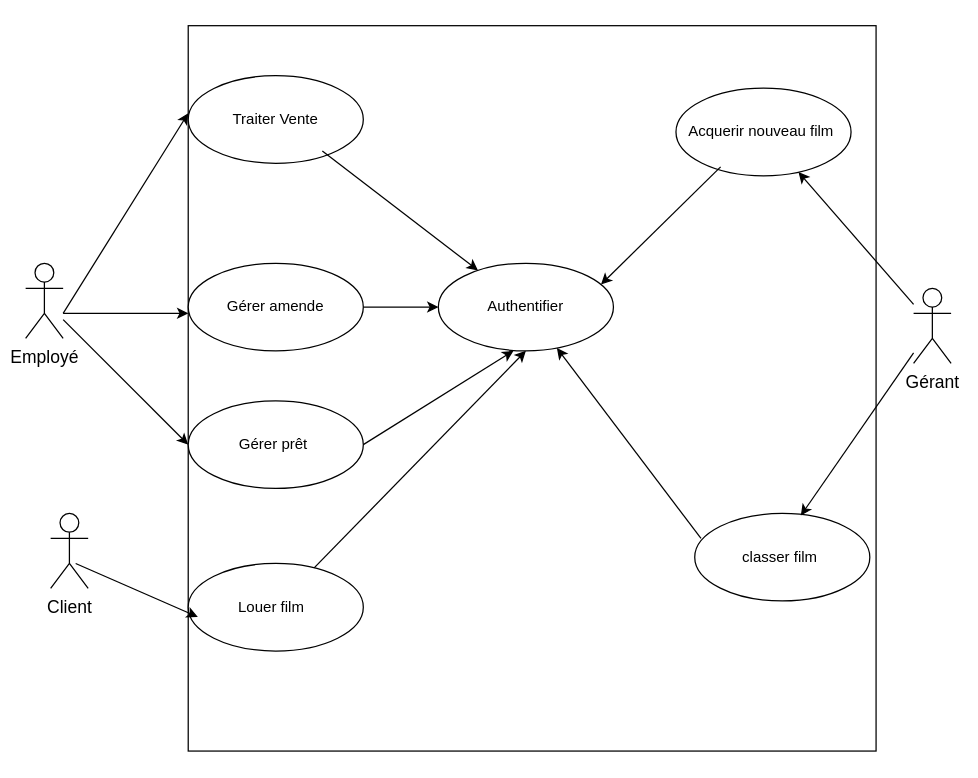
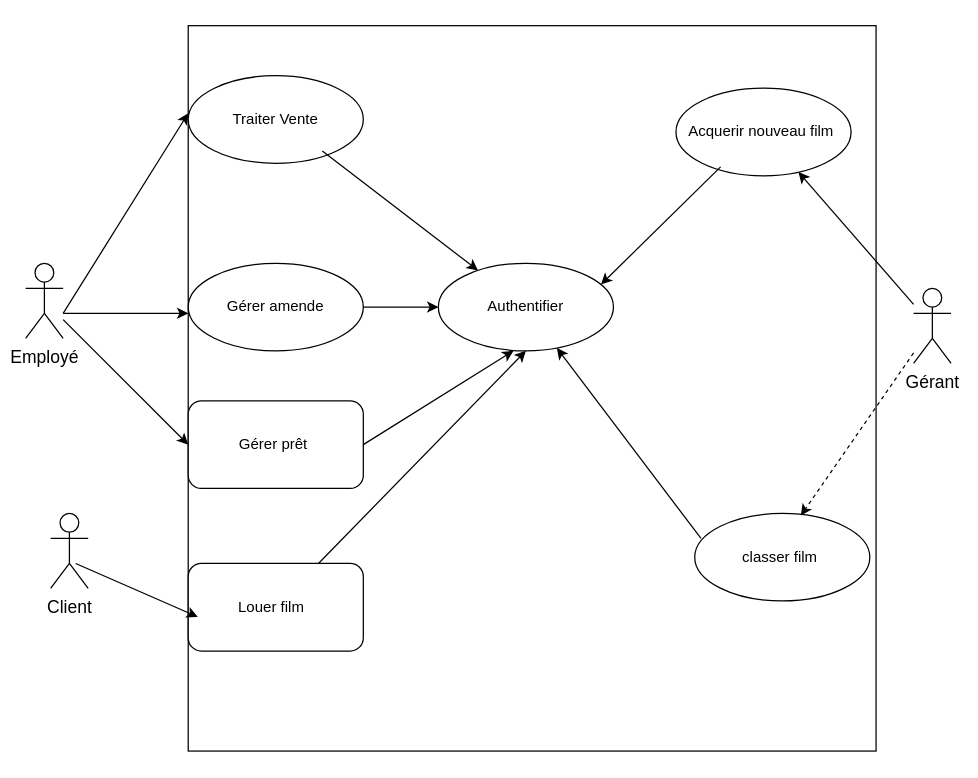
(859, 430) -> (859, 430)
(276, 444) -> (276, 444)
(276, 607) -> (276, 607)
